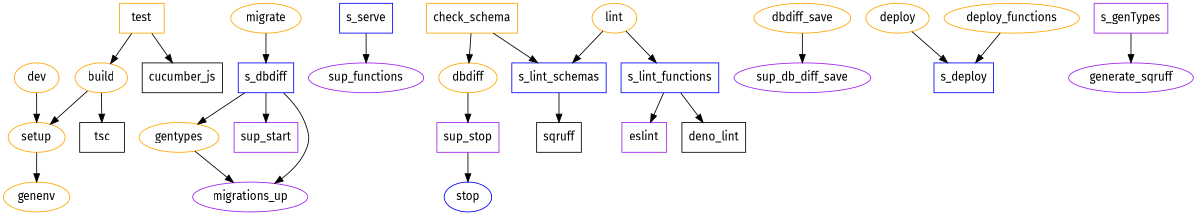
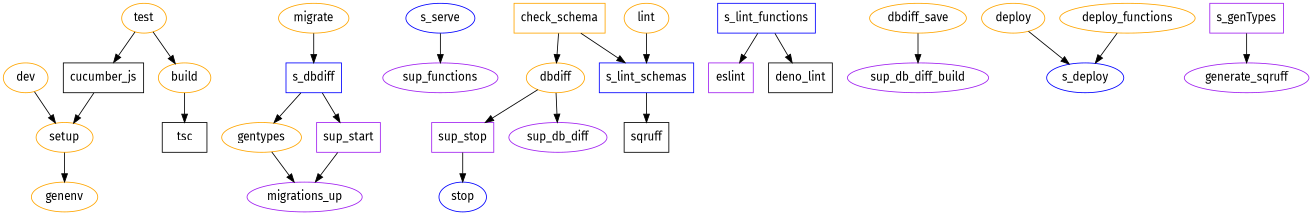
(142, 18) -> (144, 18)
(366, 18) -> (440, 18)
(638, 44) -> none
(802, 78) -> (918, 78)
(964, 78) -> (1085, 78)
(72, 105) -> (86, 105)
(309, 137) -> (329, 164)
none -> (558, 137)
